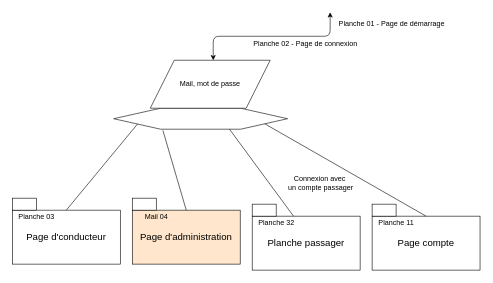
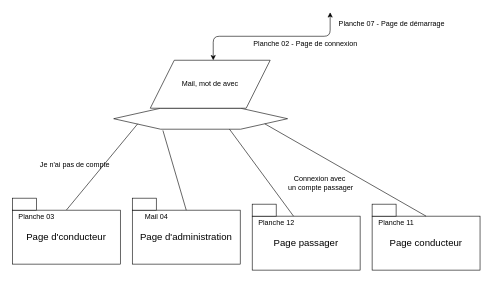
(392, 24) -> (392, 24)
(210, 84) -> (210, 84)
none -> (75, 165)
(277, 222) -> (277, 222)
(186, 237) -> (186, 237)
(306, 243) -> (306, 243)
(426, 243) -> (426, 243)
